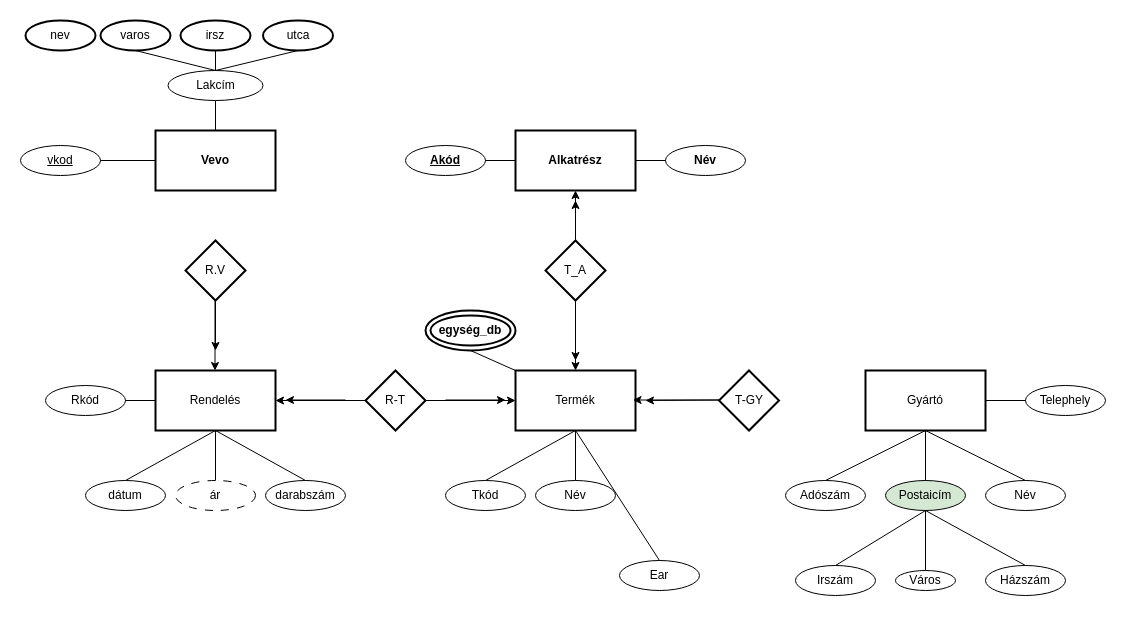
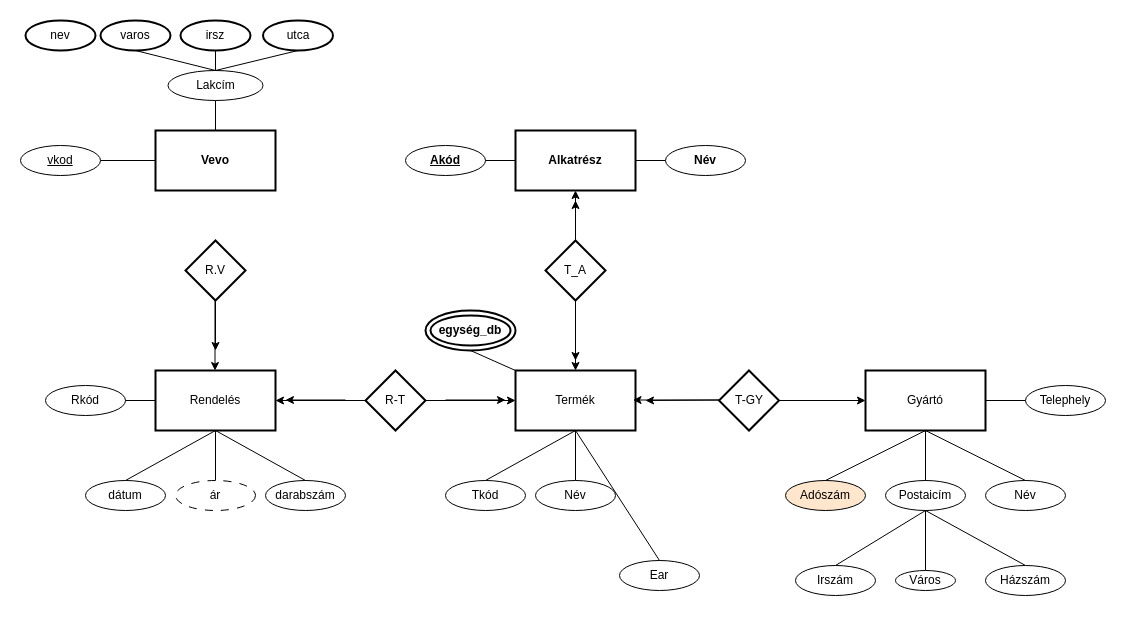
none -> (819, 401)
(826, 496) -> (826, 496)
(926, 496) -> (926, 496)
